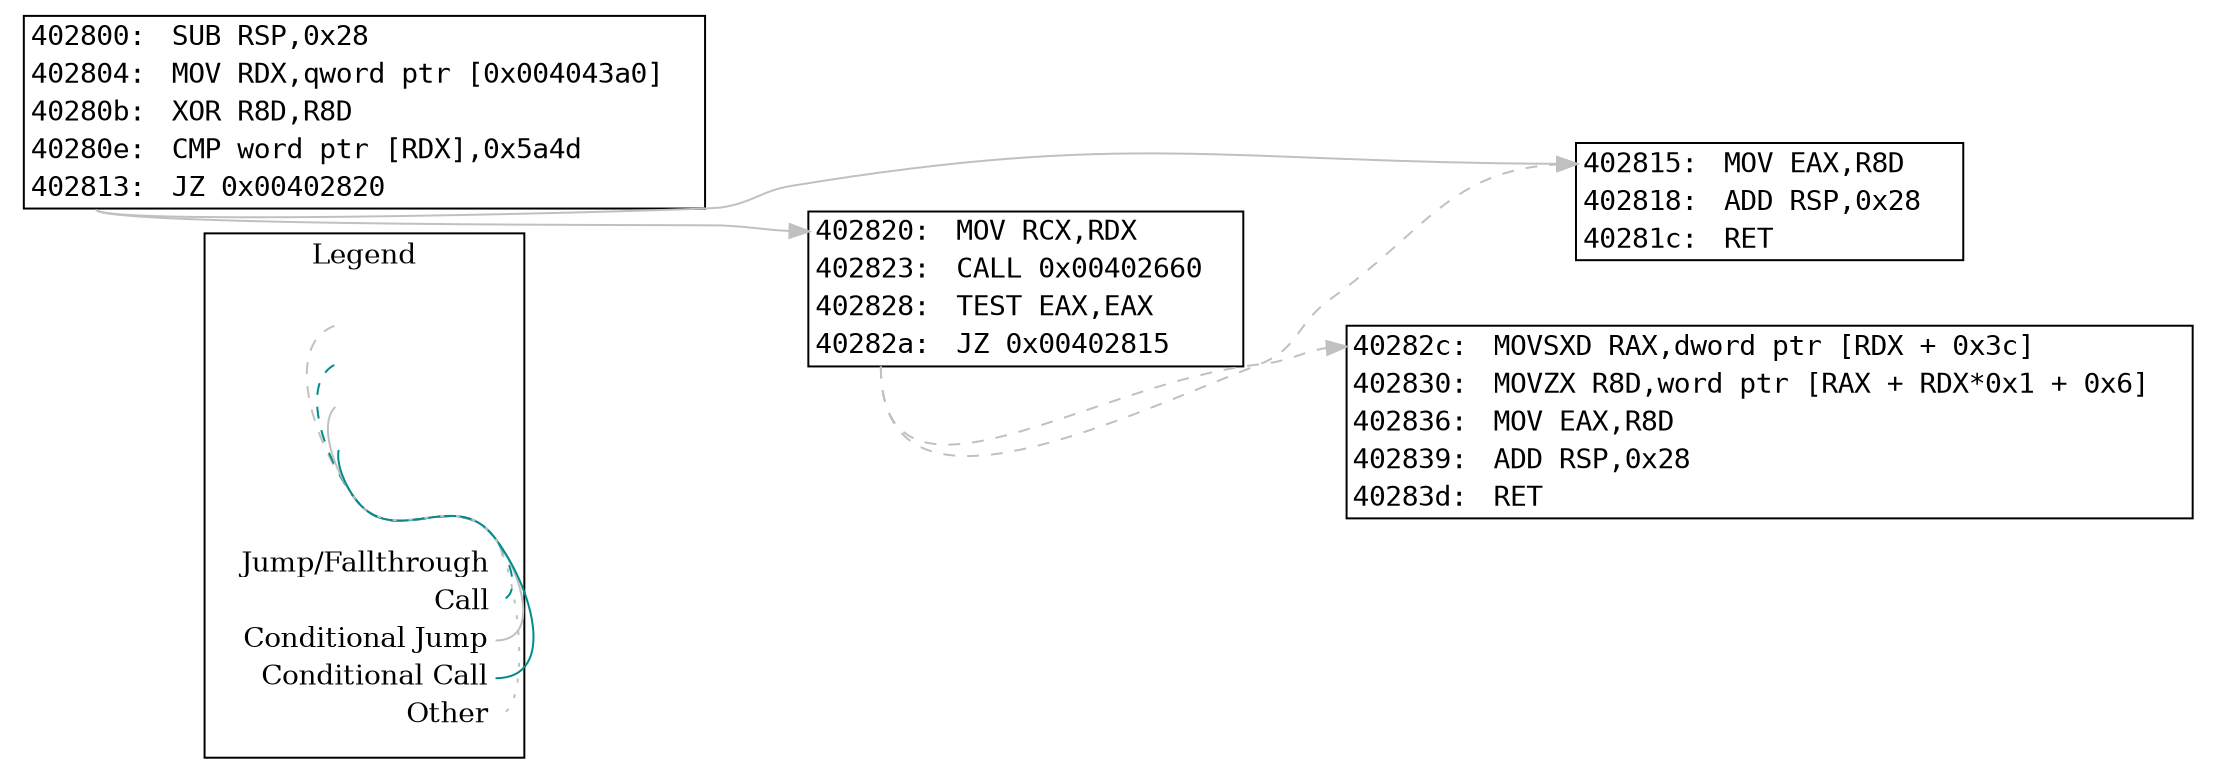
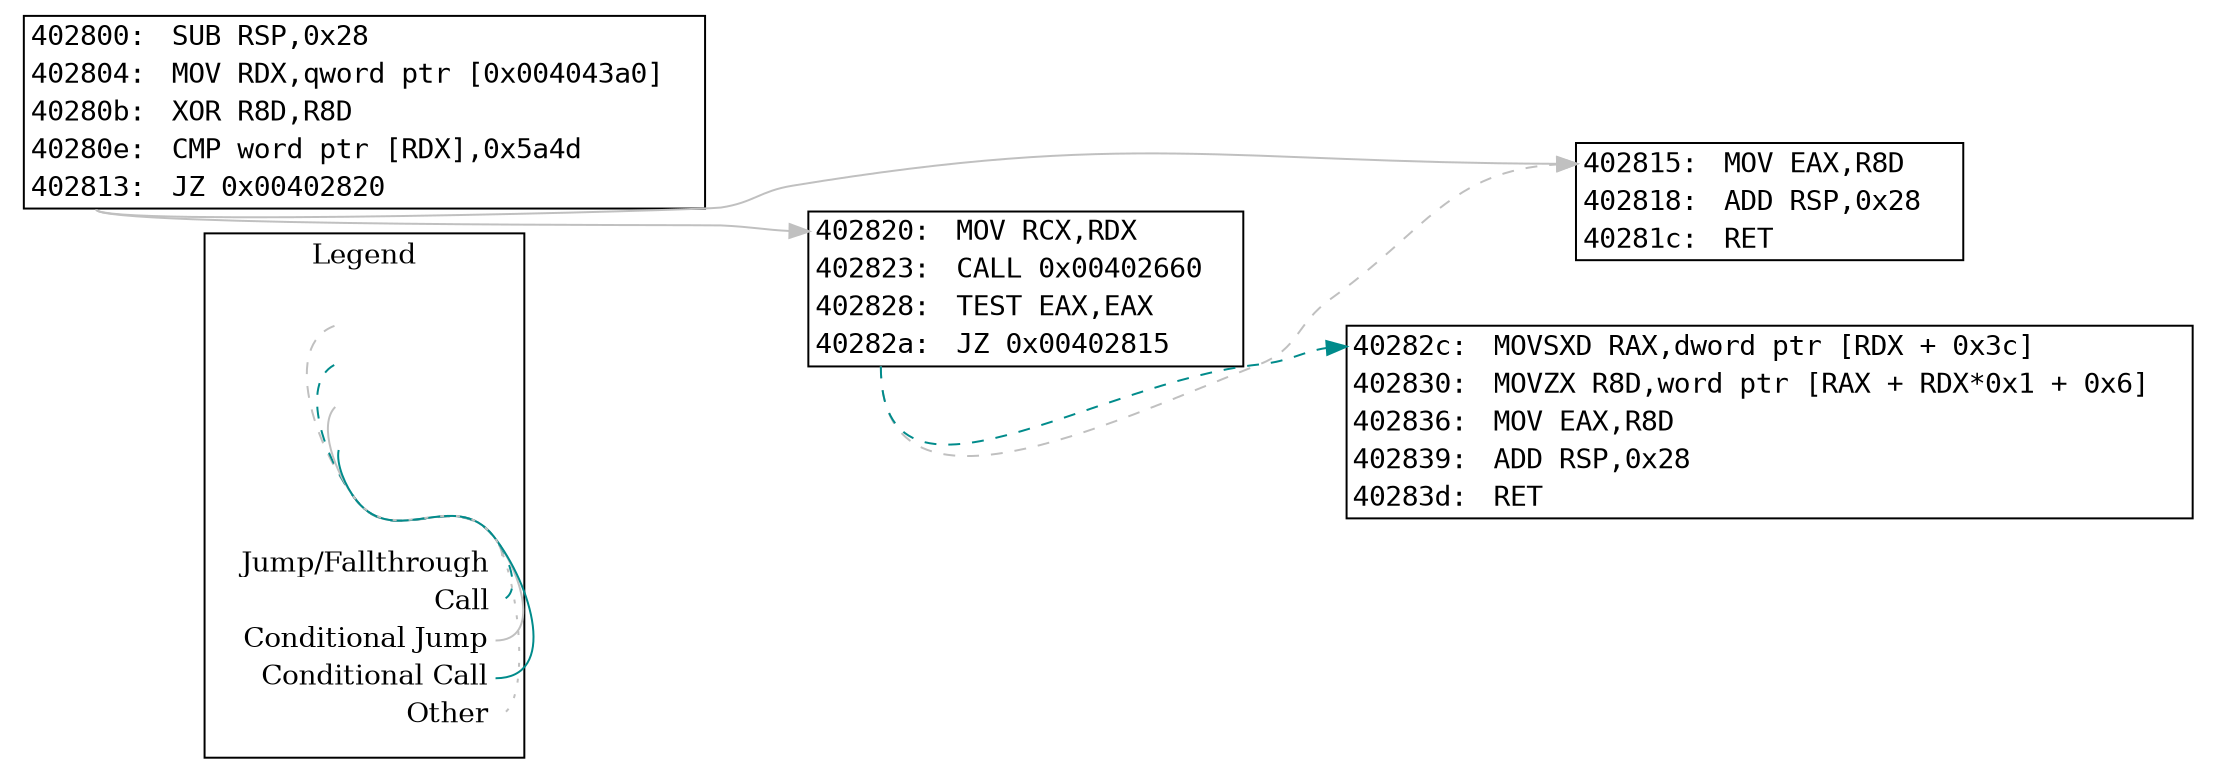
(1081, 412) -> (1081, 412)
